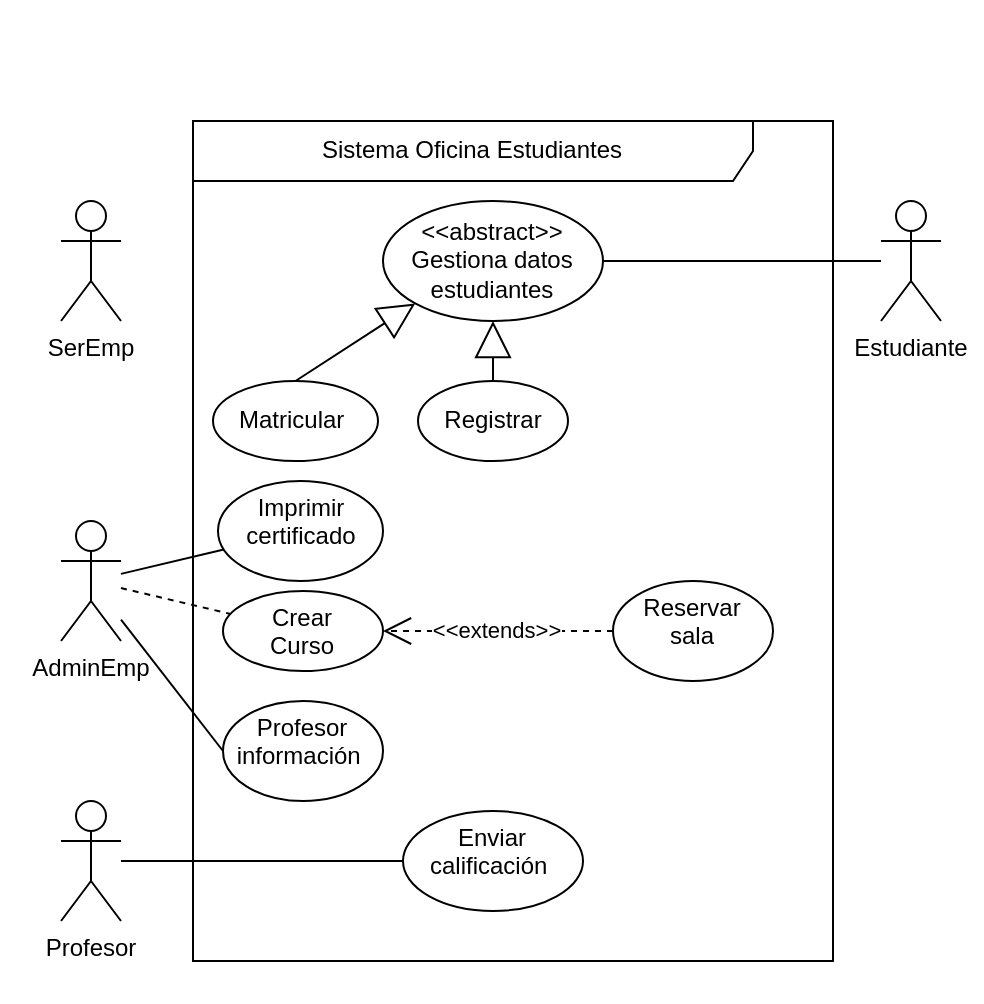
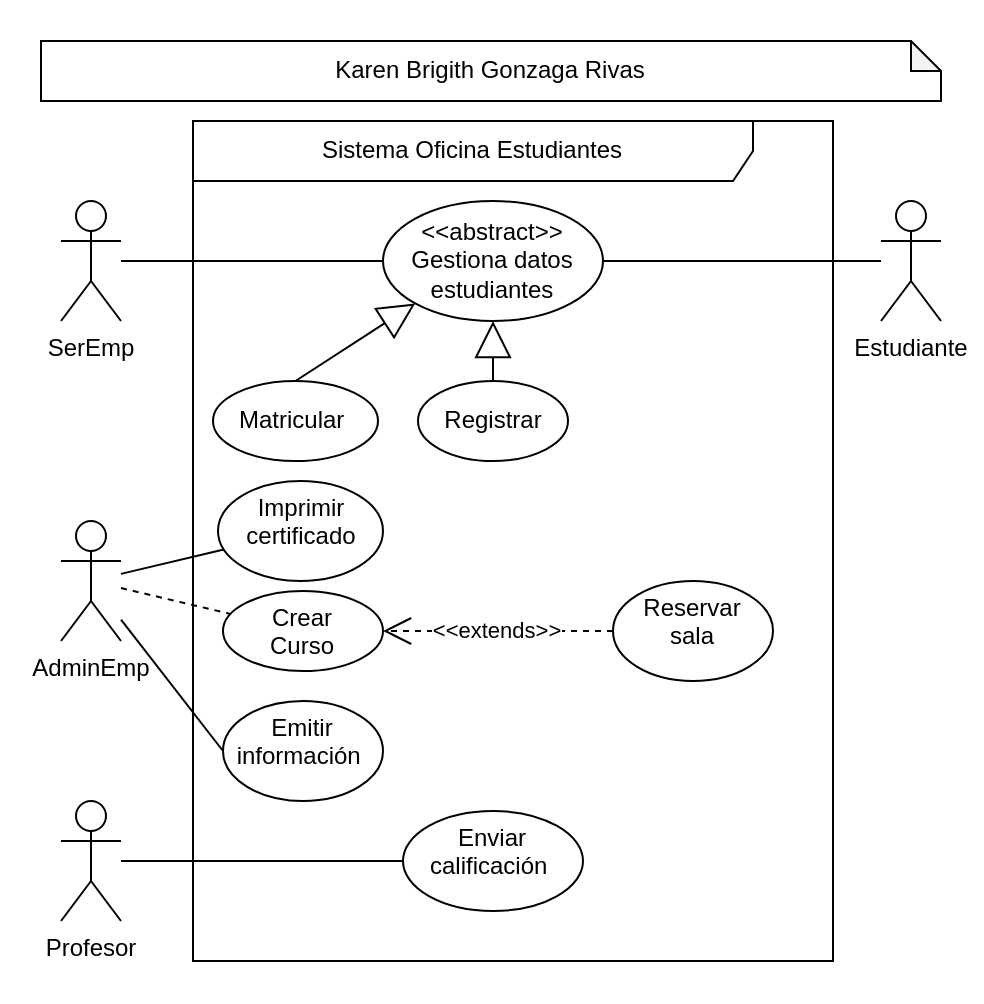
none -> (491, 71)
none -> (252, 261)
(303, 744) -> (303, 744)
